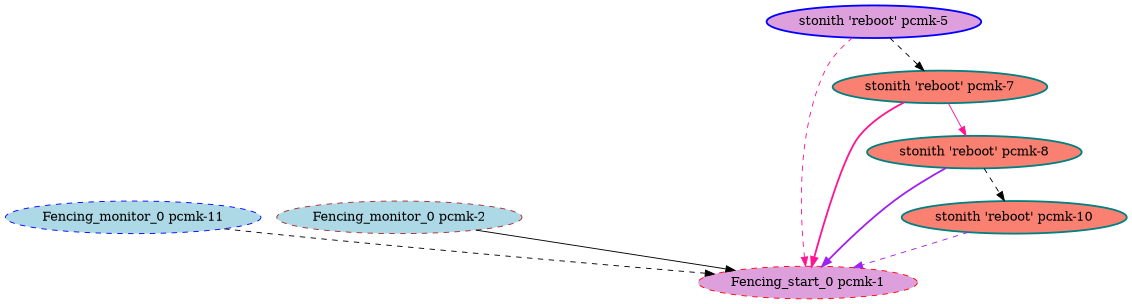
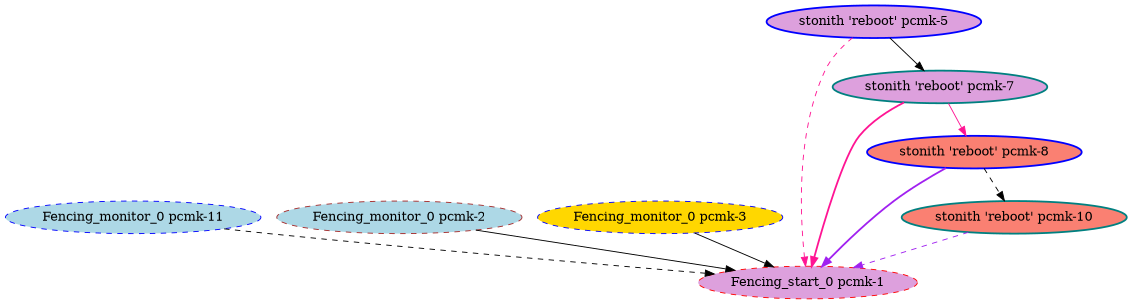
(904, 51) -> (904, 51)
(940, 87) -> (940, 87)
(974, 152) -> (974, 152)
none -> (660, 217)
